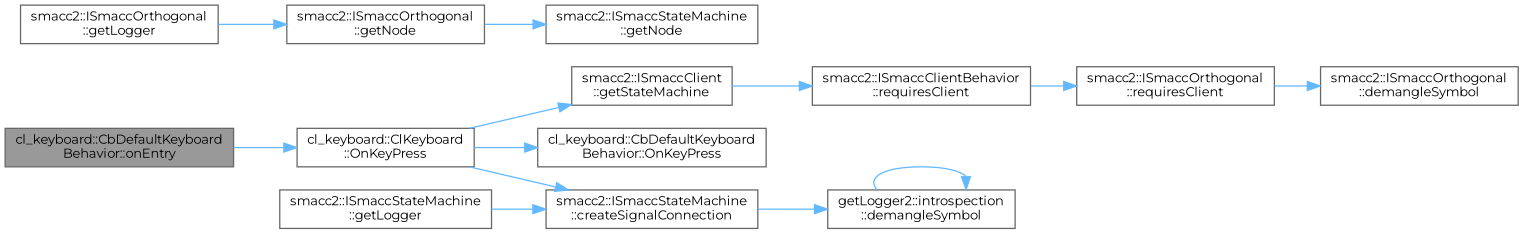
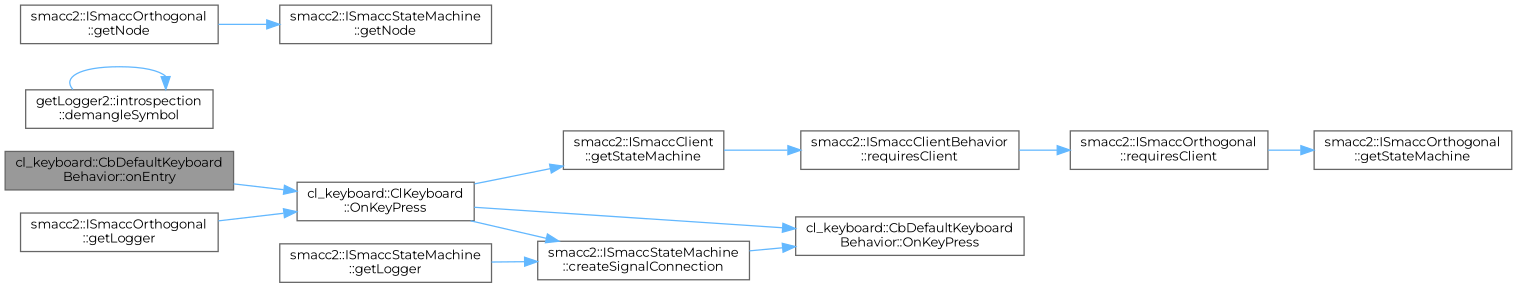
(246, 24) -> (251, 217)
(1419, 86) -> (1413, 150)
(786, 209) -> (766, 249)
